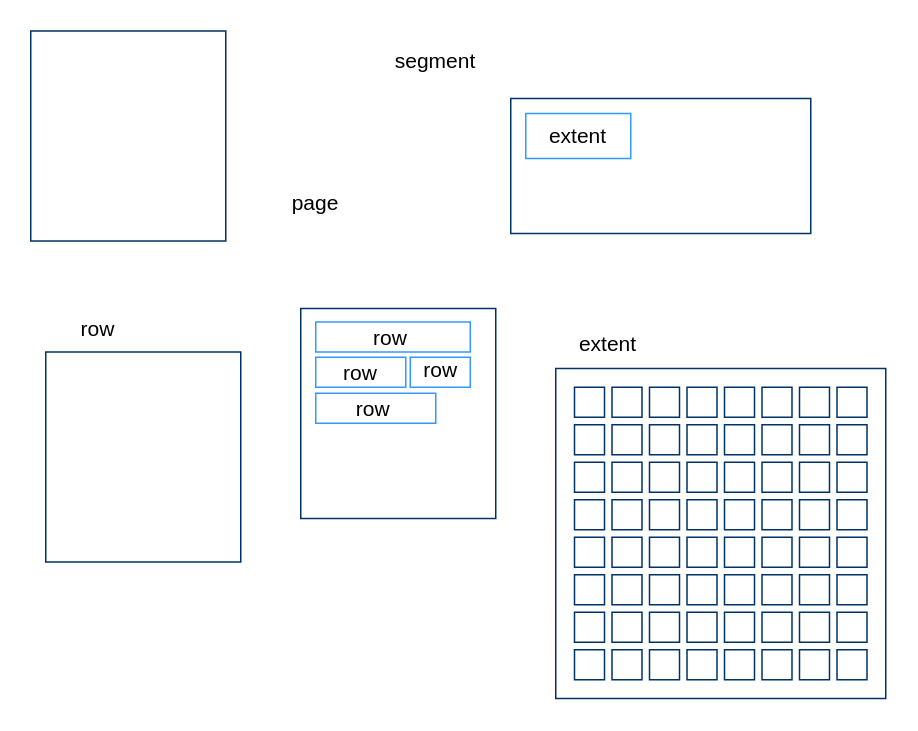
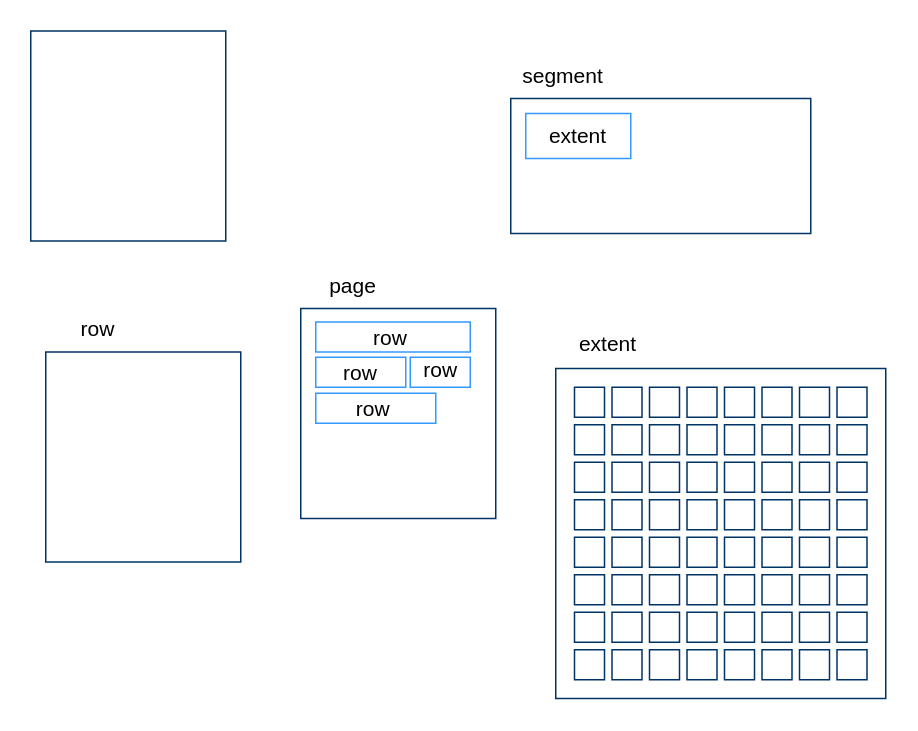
(436, 61) -> (563, 76)
(316, 203) -> (353, 286)
